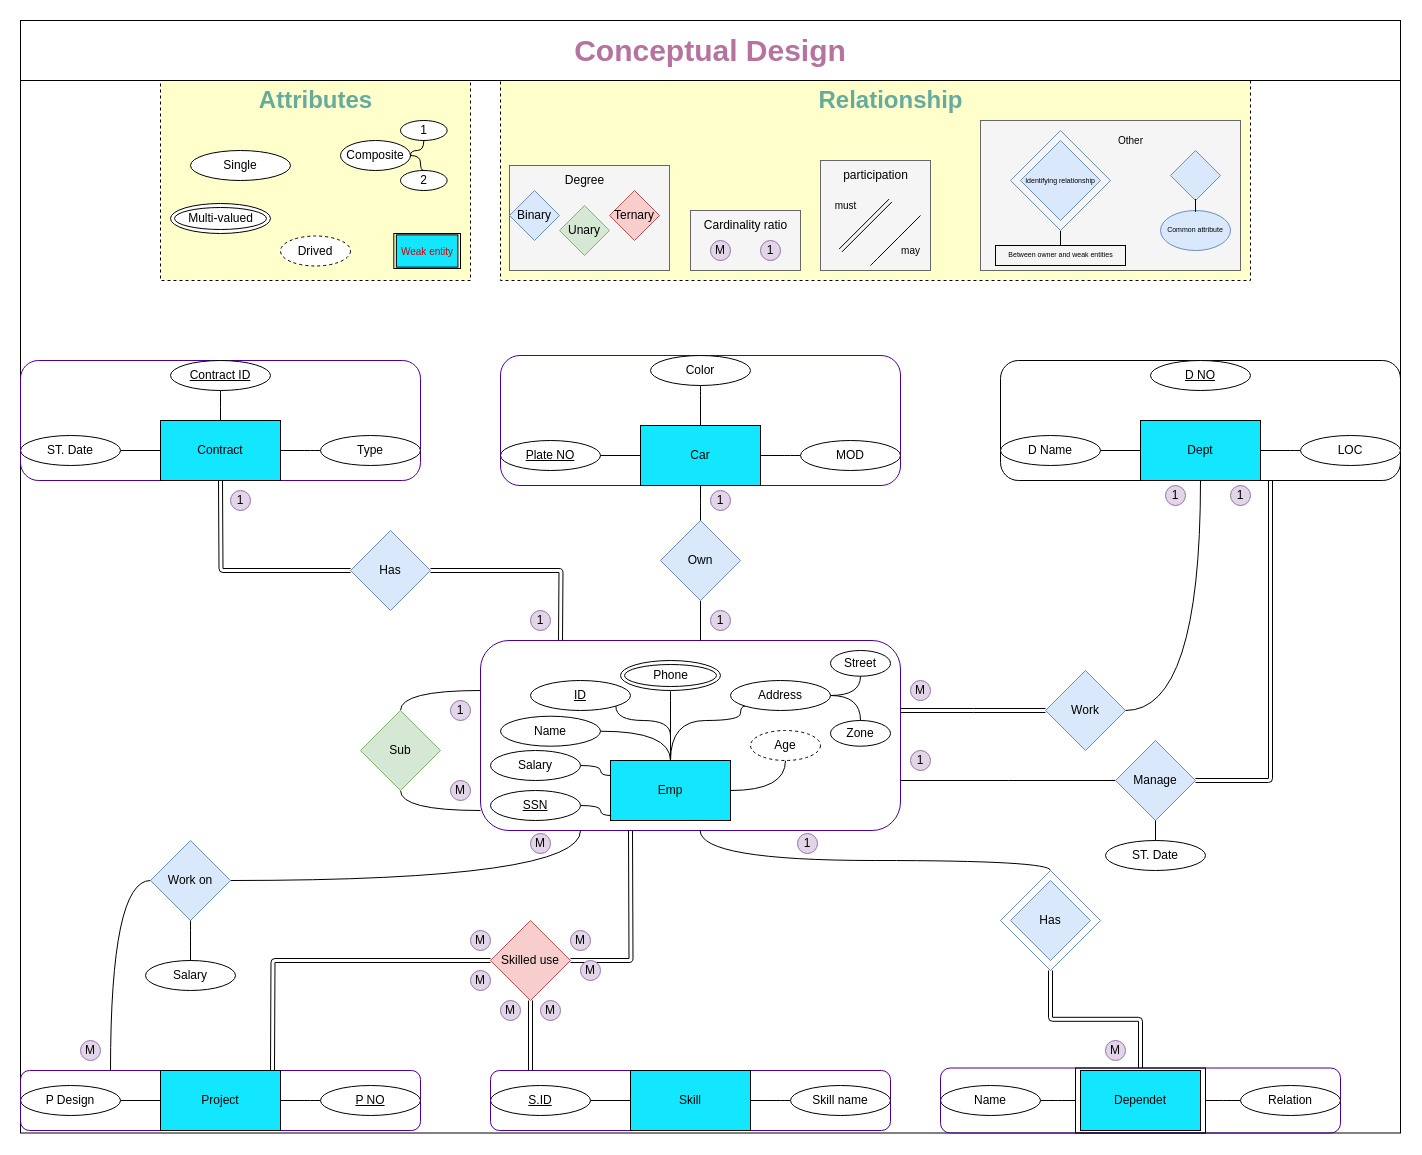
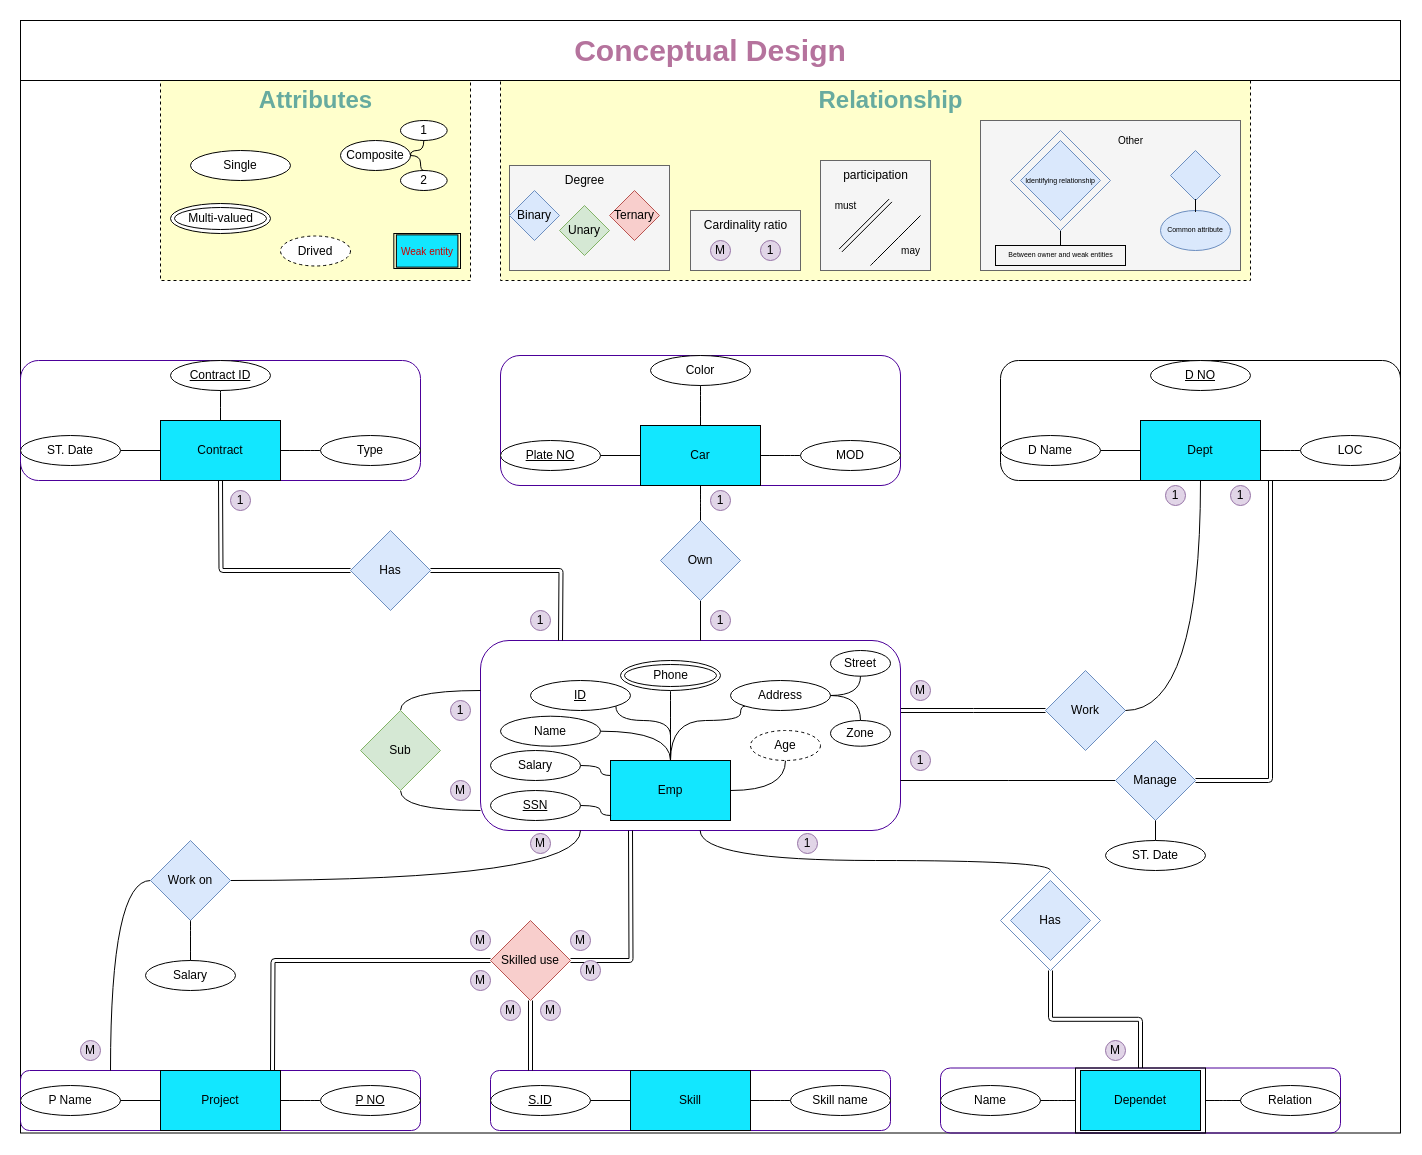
(71, 1101) -> (71, 1101)
